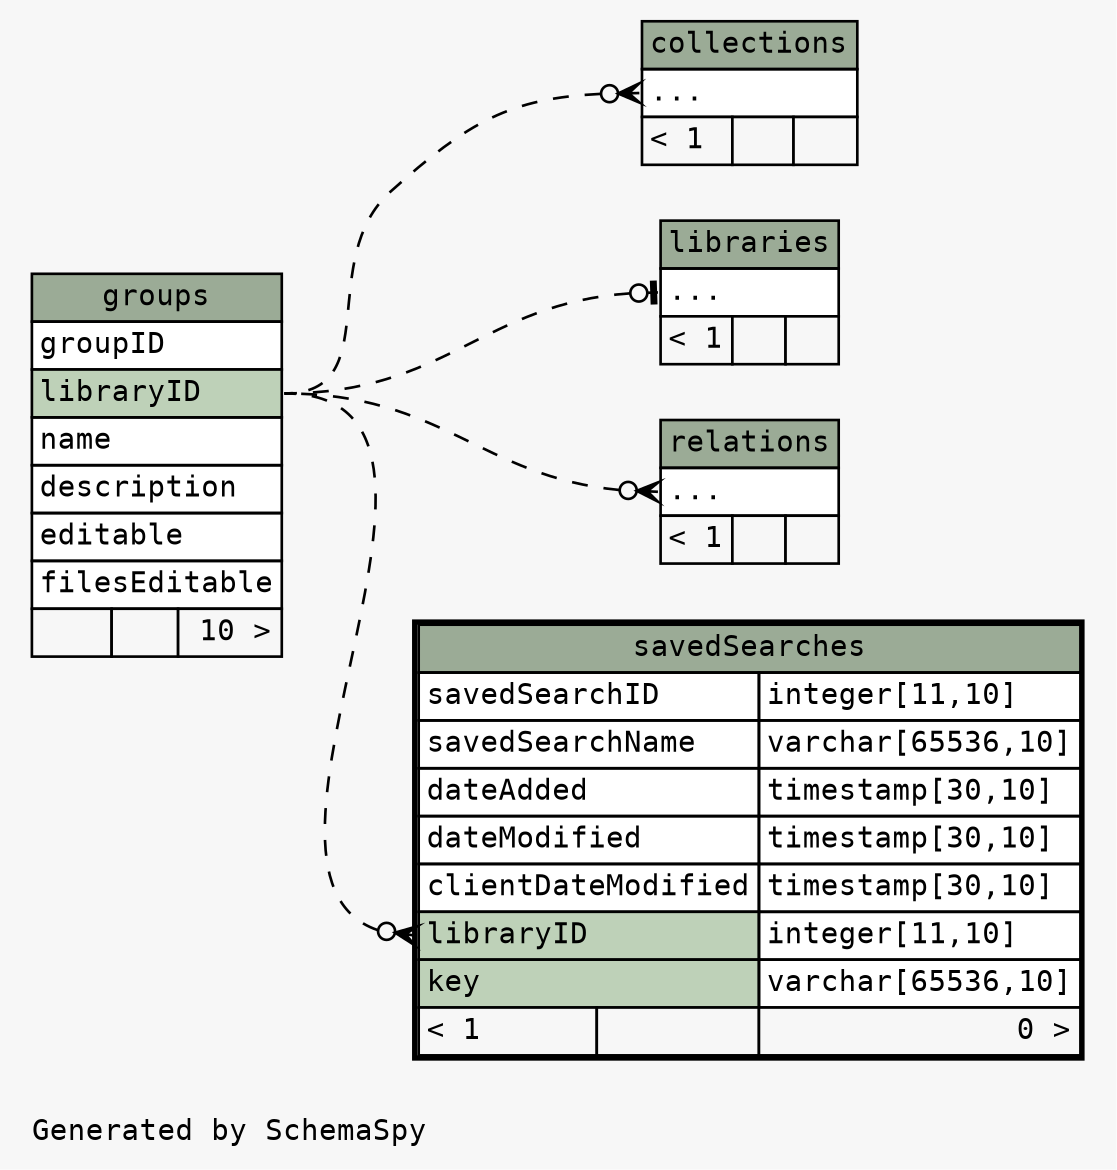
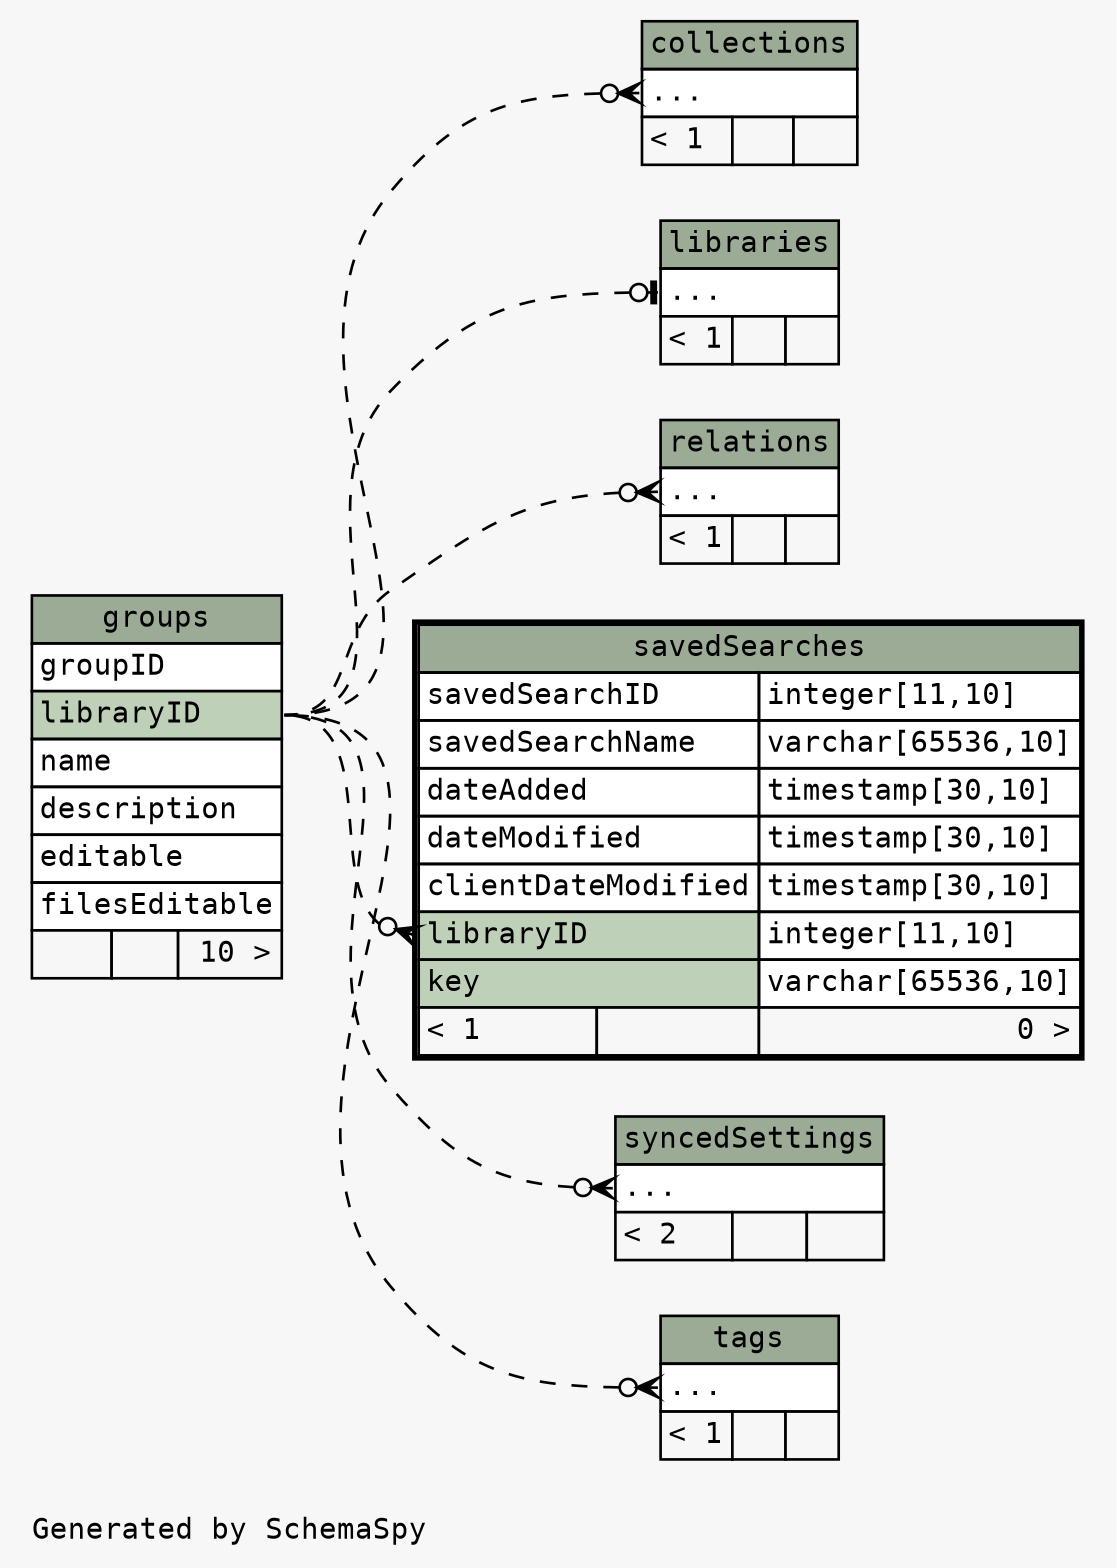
none -> (748, 1188)
none -> (748, 1388)
